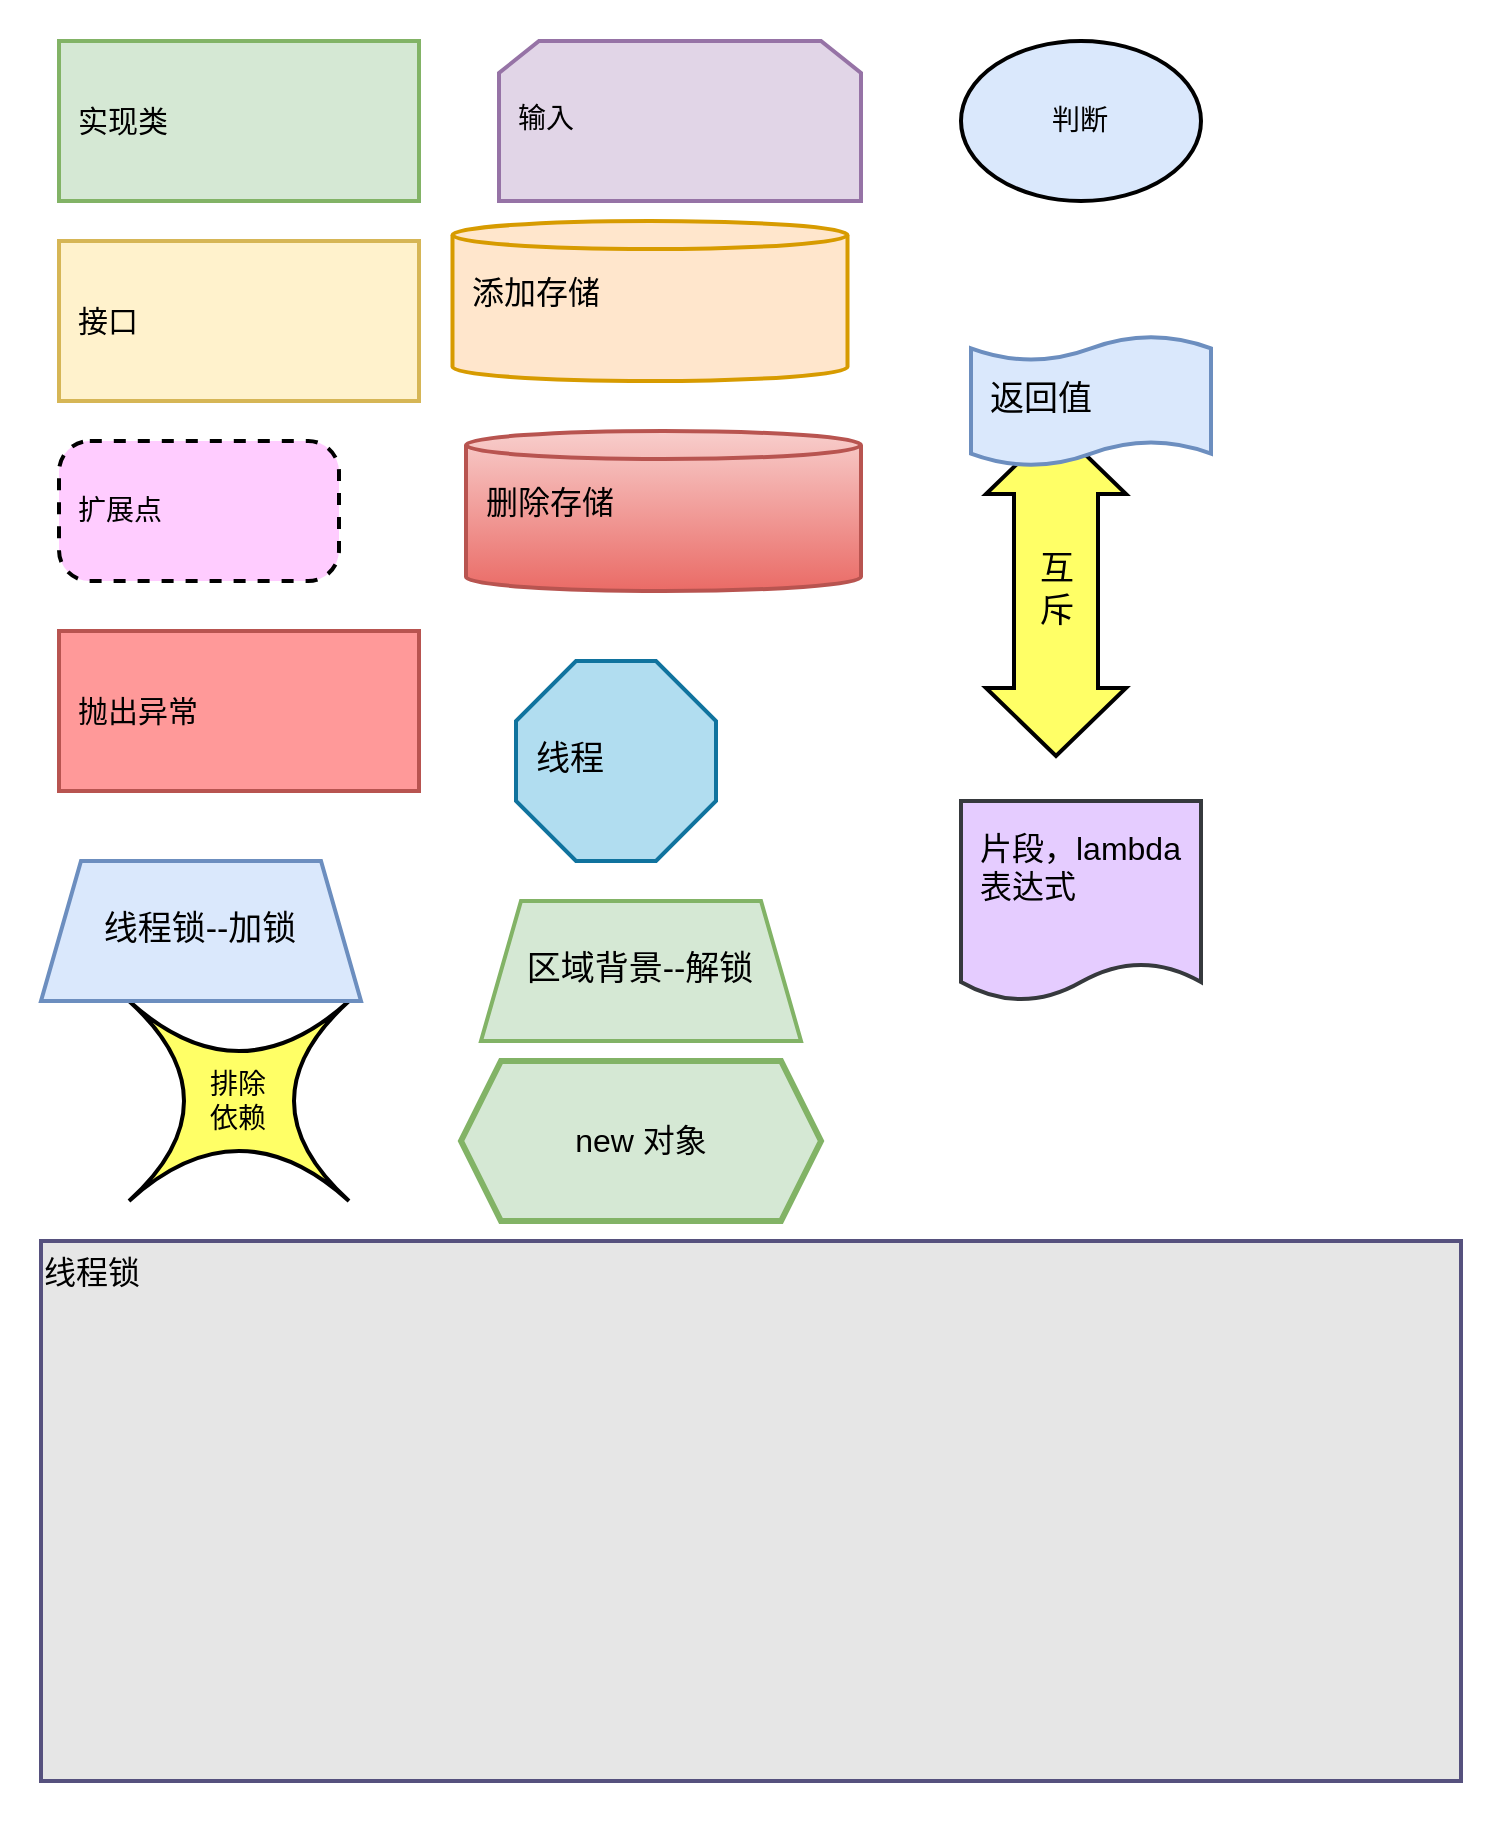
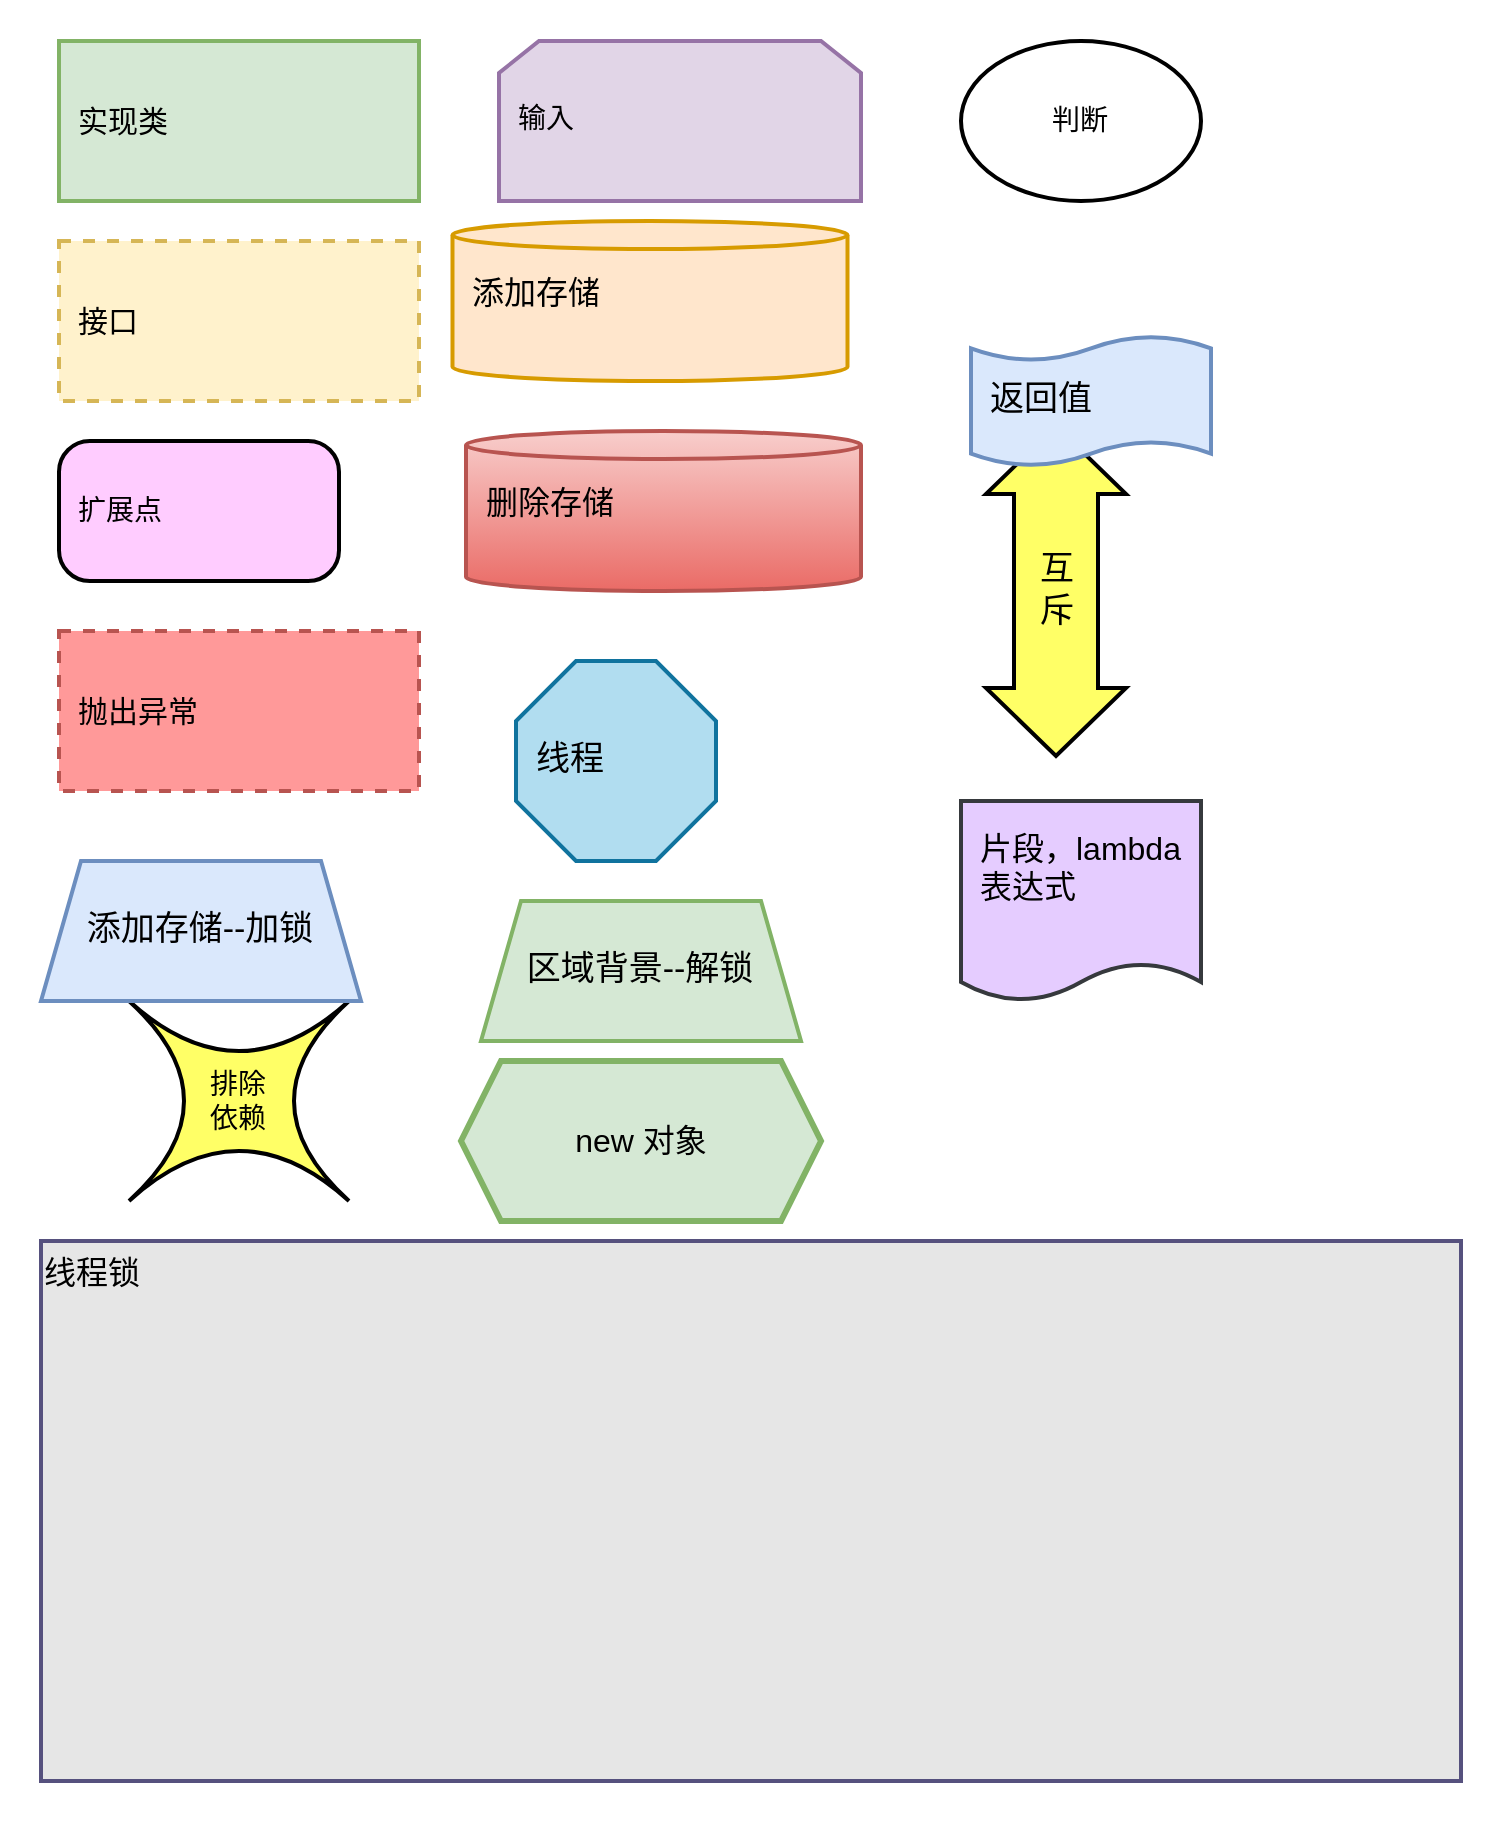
(1081, 121) -> (1081, 121)
(239, 321) -> (239, 321)
(199, 511) -> (199, 511)
(239, 711) -> (239, 711)
(201, 931) -> (201, 931)
